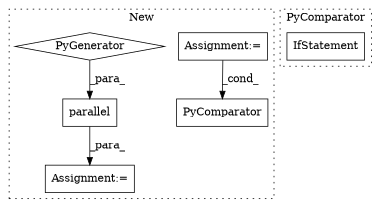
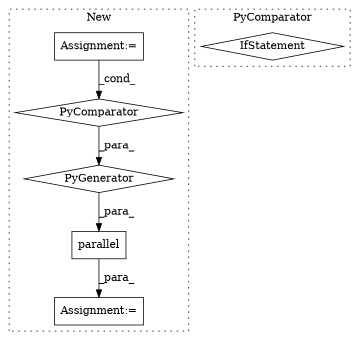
(326, 46) -> (272, 46)
(222, 113) -> (99, 113)
none -> (99, 142)
